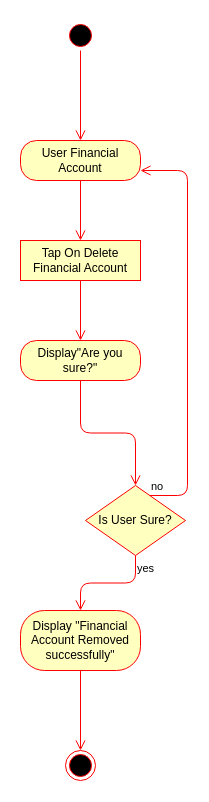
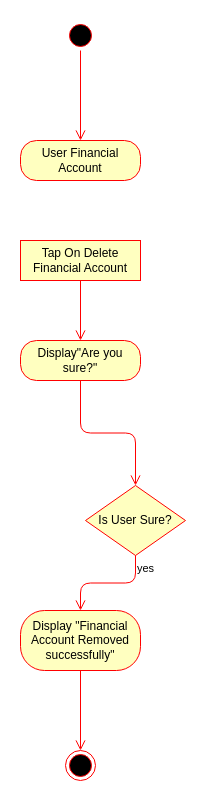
(81, 209) -> none
(188, 330) -> none
